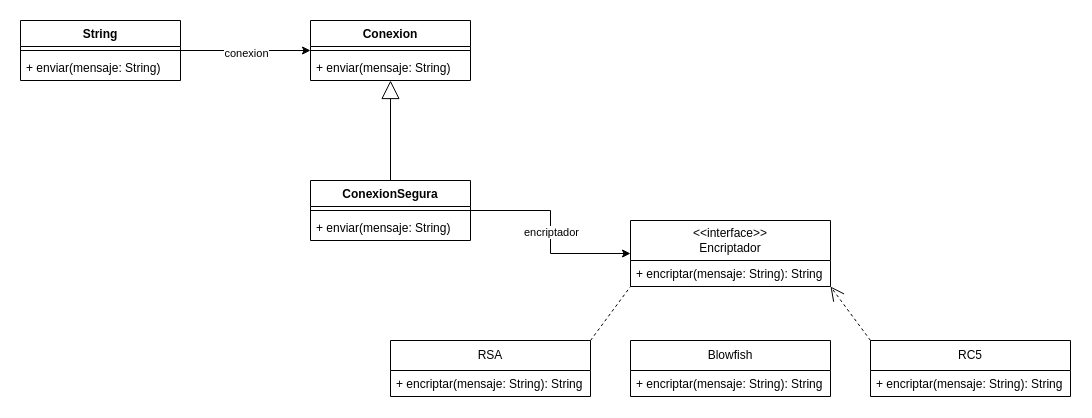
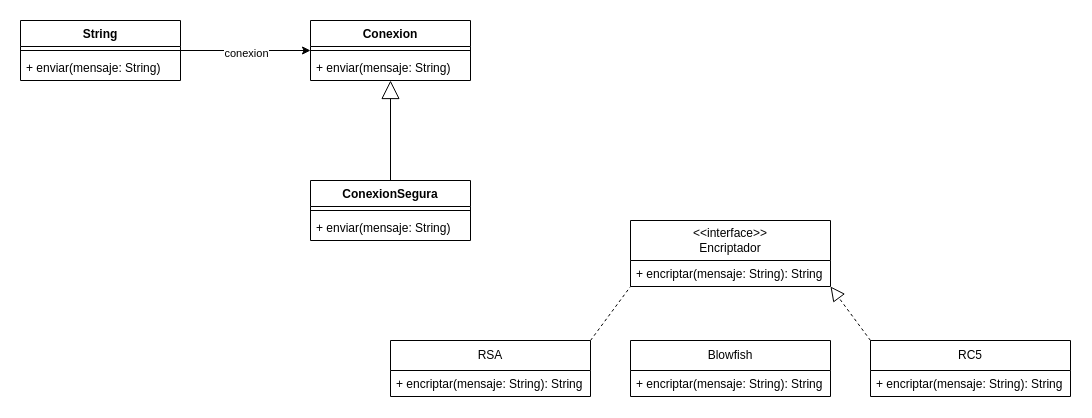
(551, 229) -> none
(836, 294) -> (839, 299)
